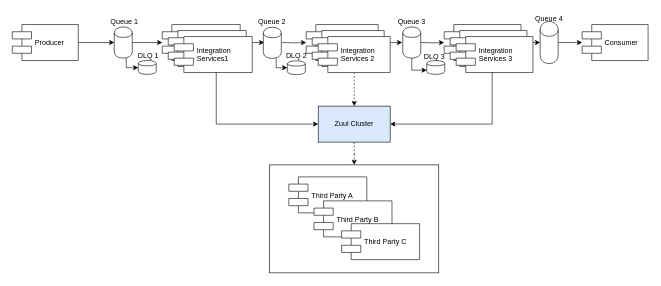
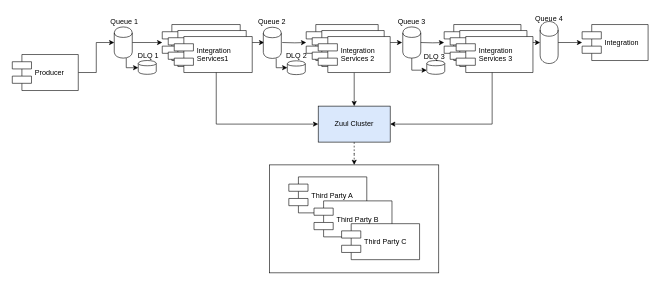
(45, 42) -> (45, 72)
(621, 43) -> (626, 43)
(354, 87) -> (354, 87)
